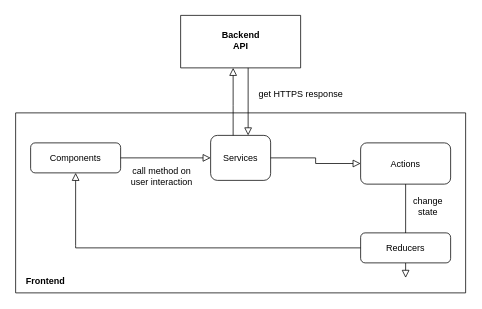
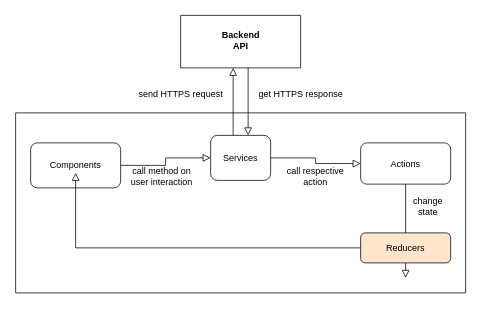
none -> (180, 94)
(75, 158) -> (75, 165)
none -> (315, 177)
(405, 248) -> (405, 248)
(45, 282) -> none
